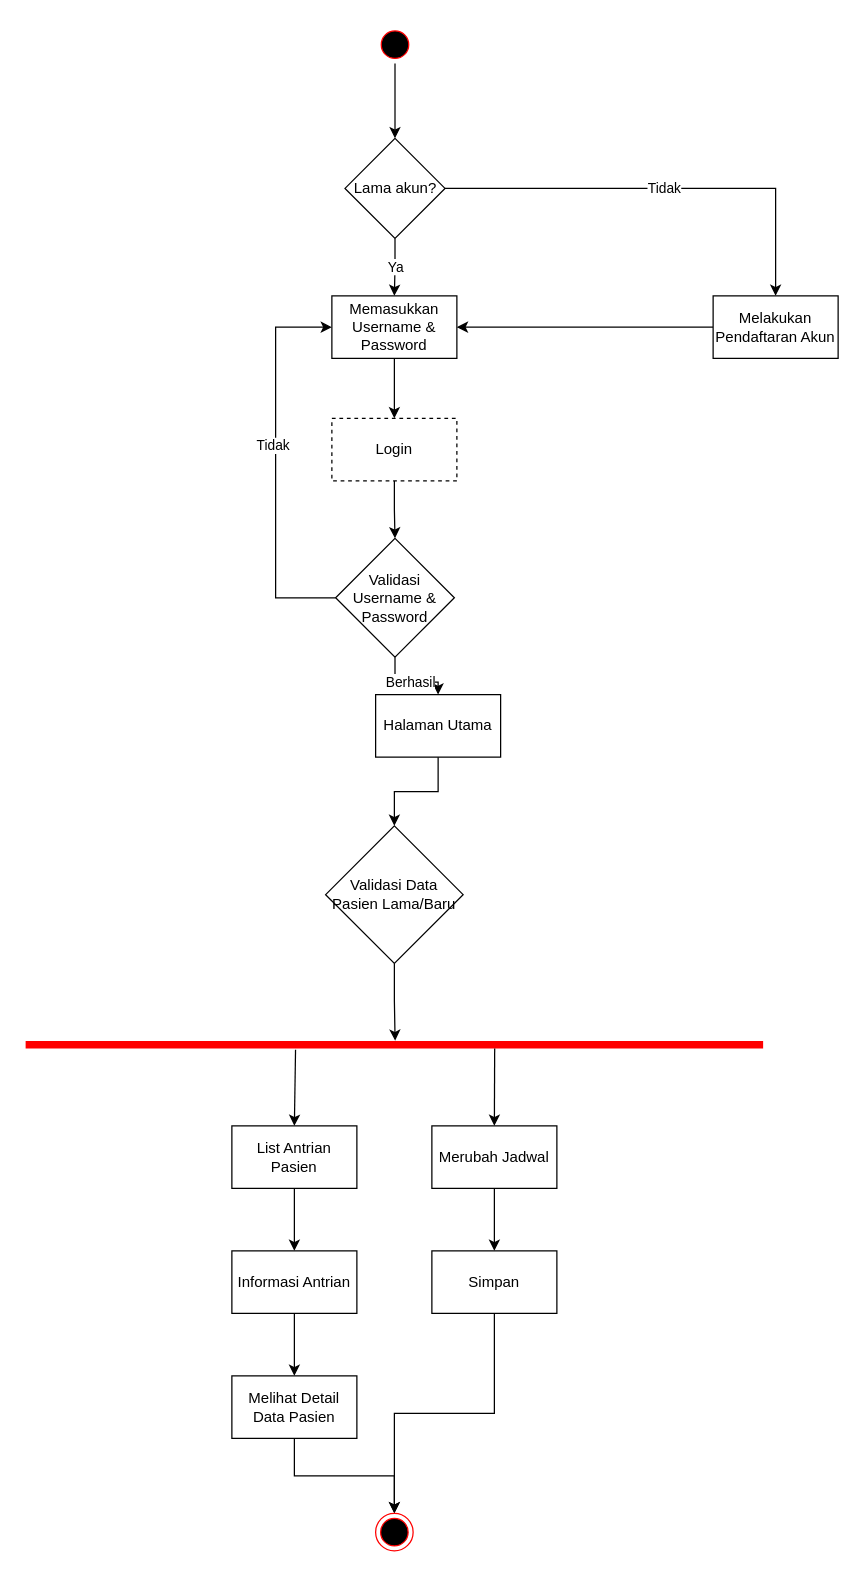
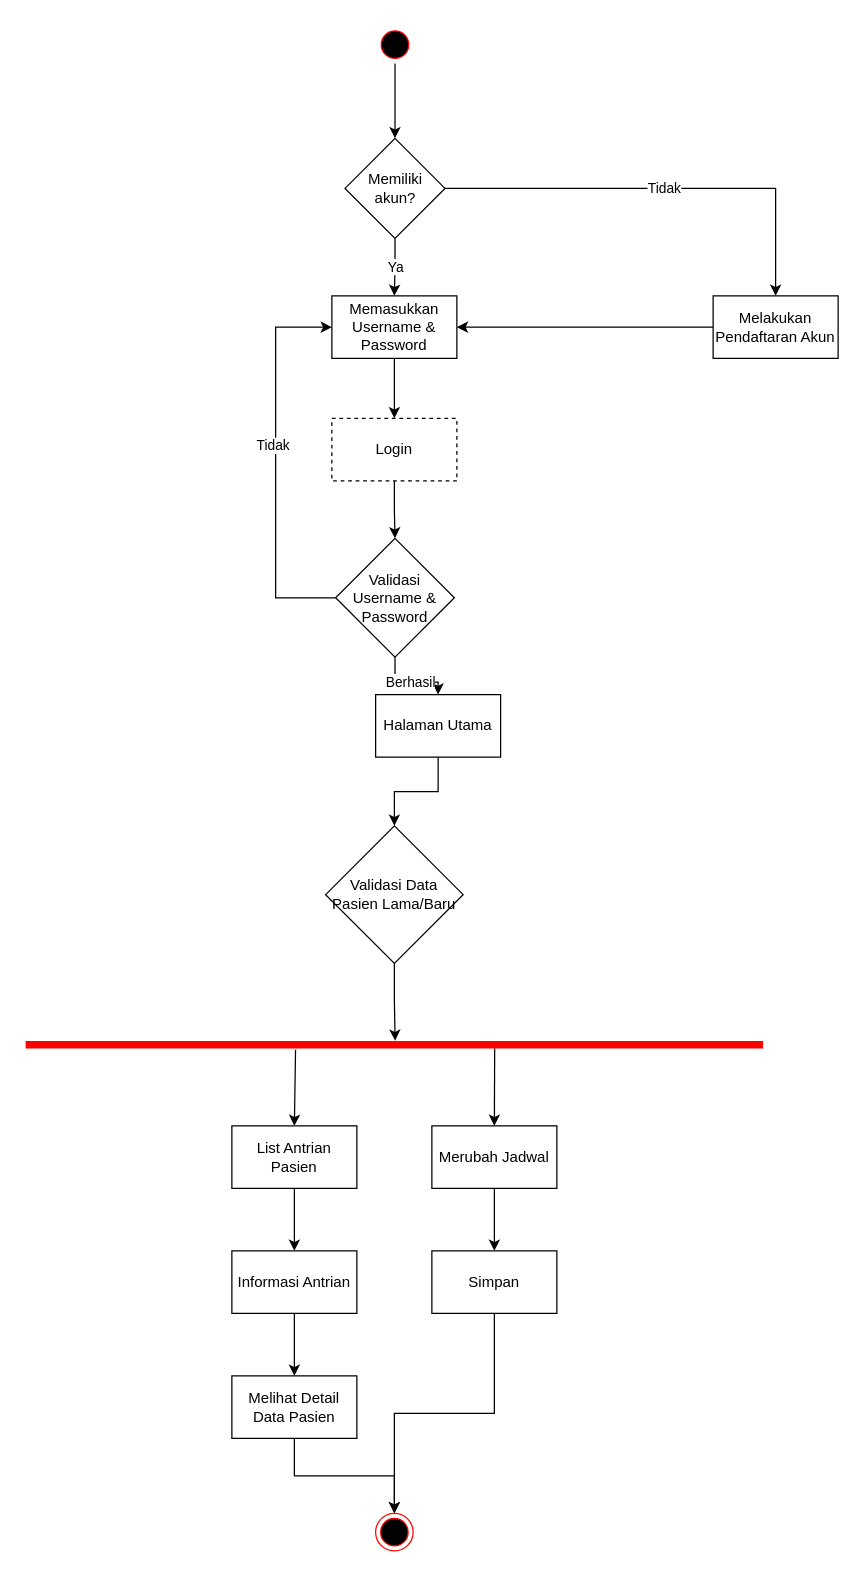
(396, 188) -> (396, 188)
